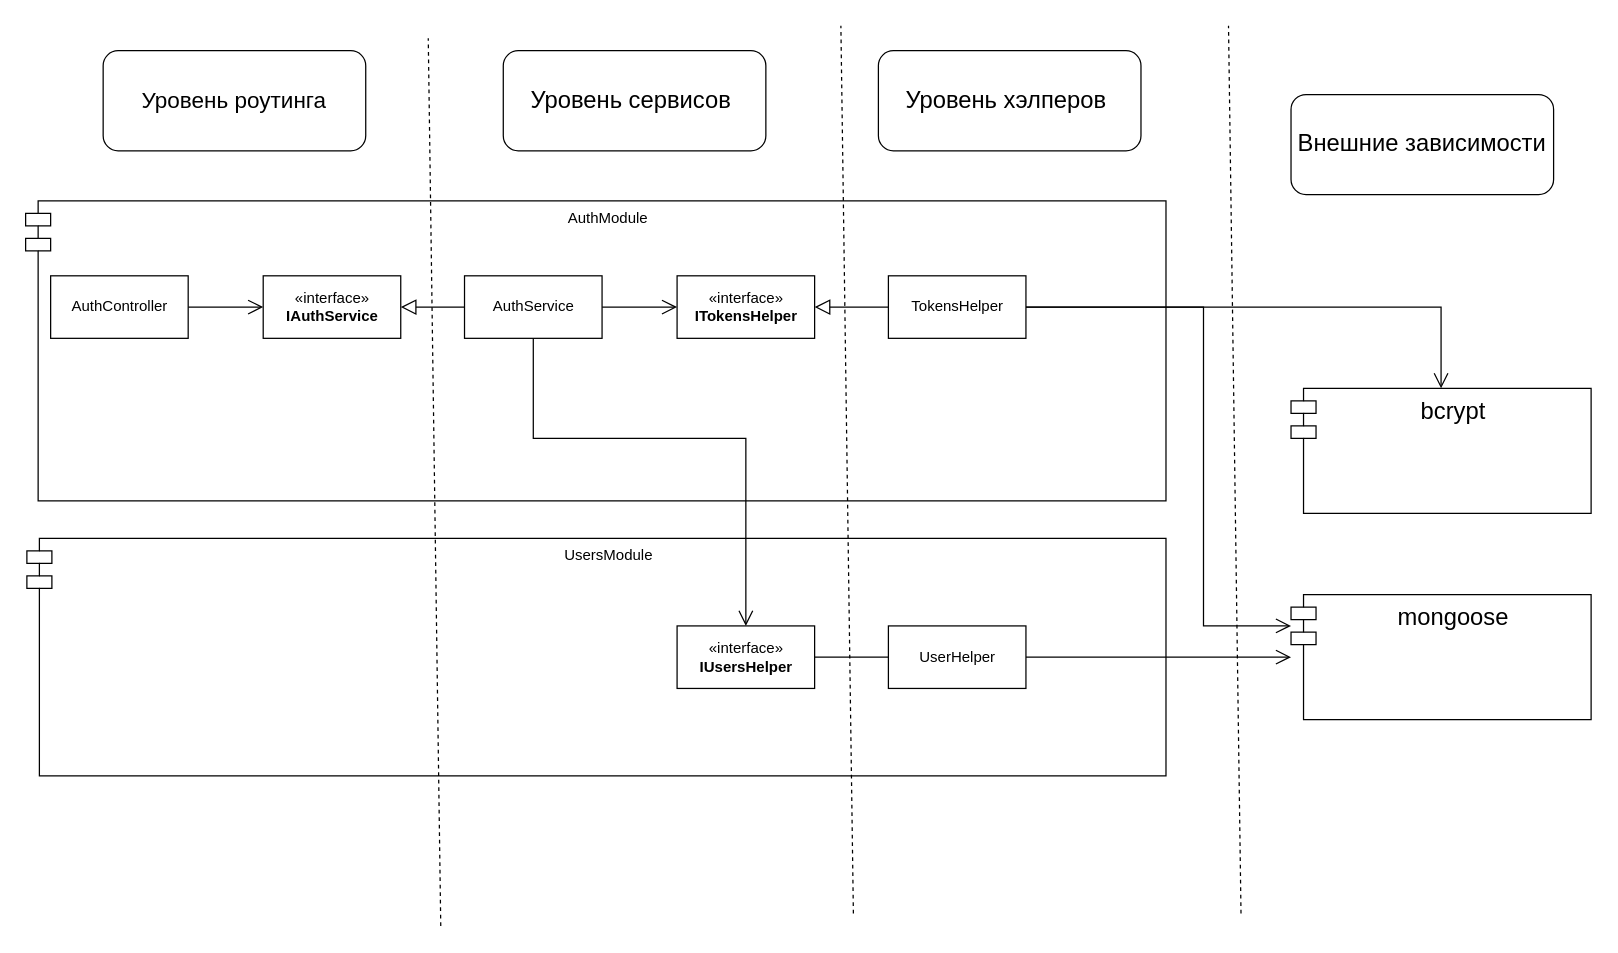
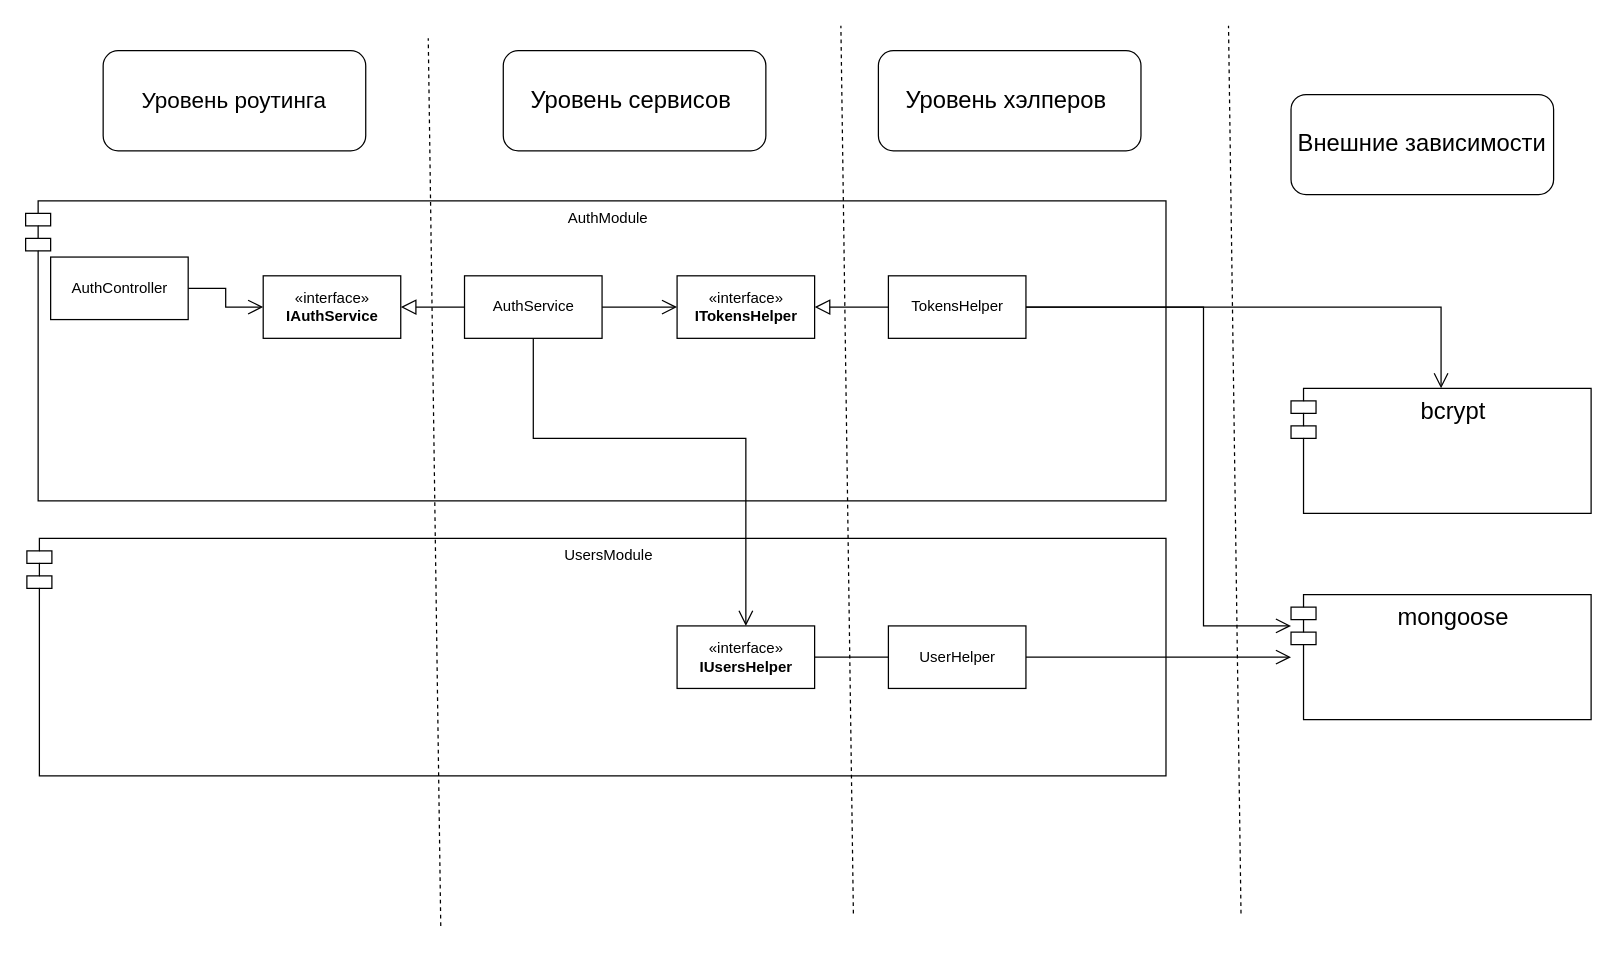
(119, 307) -> (119, 288)
